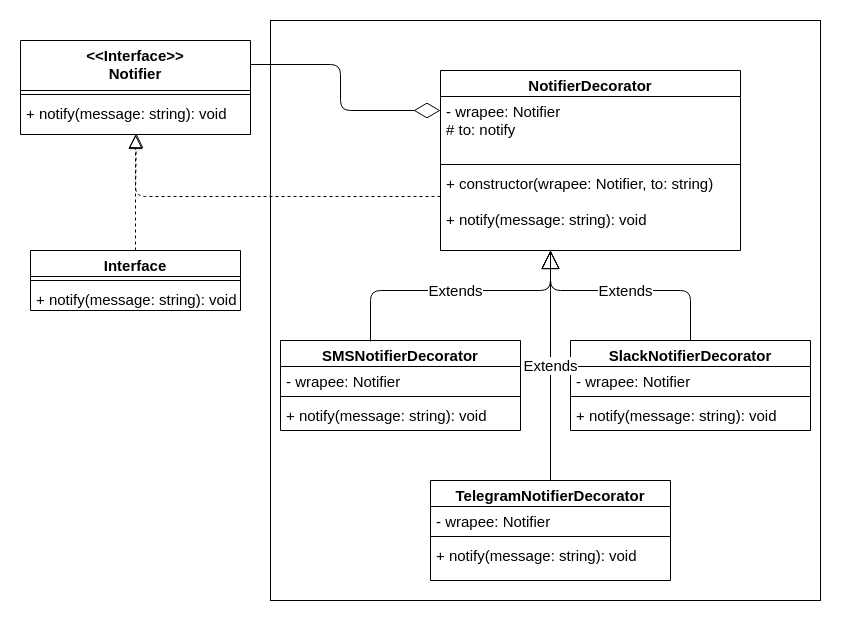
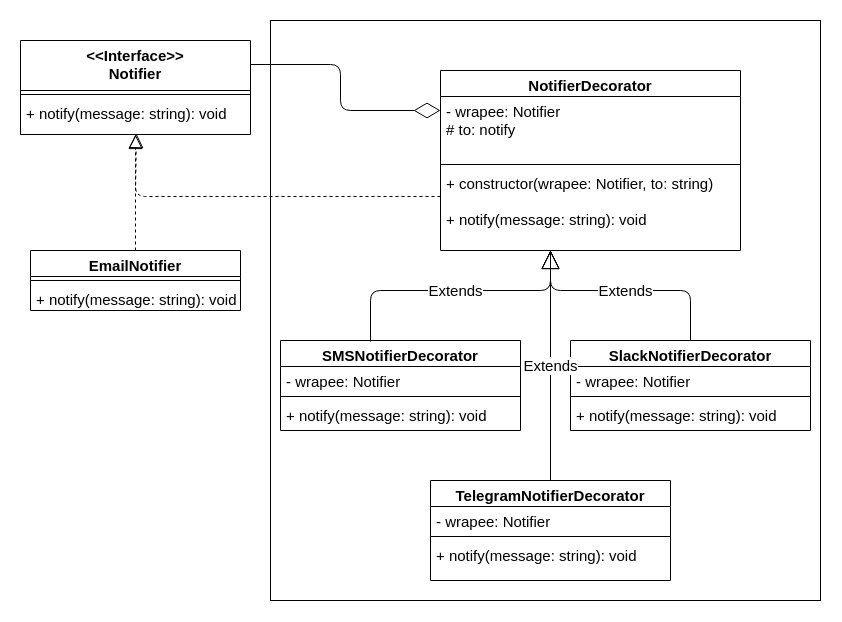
(135, 266) -> (135, 266)
